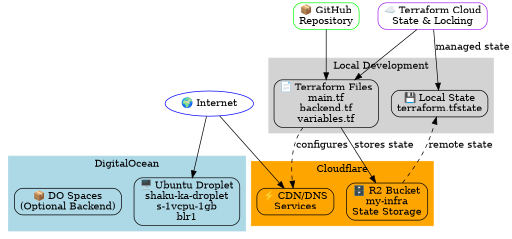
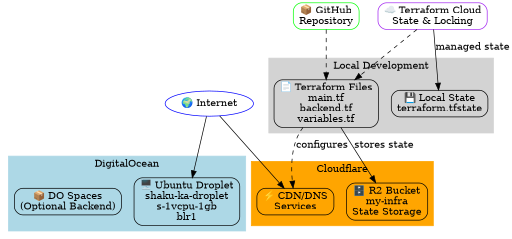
(326, 51) -> (326, 51)
(389, 52) -> (389, 52)
(422, 155) -> none
